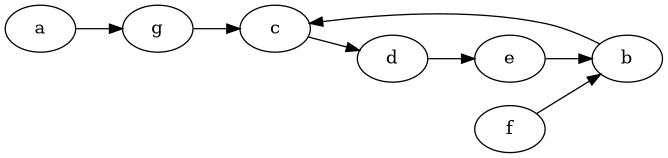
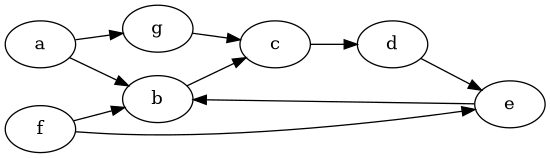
none -> (93, 69)
none -> (269, 131)
